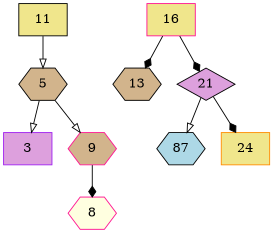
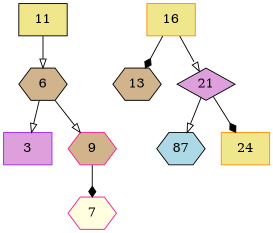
(171, 20) -> (171, 20)
(187, 49) -> (187, 49)
(43, 84) -> (43, 84)
(92, 213) -> (92, 213)
